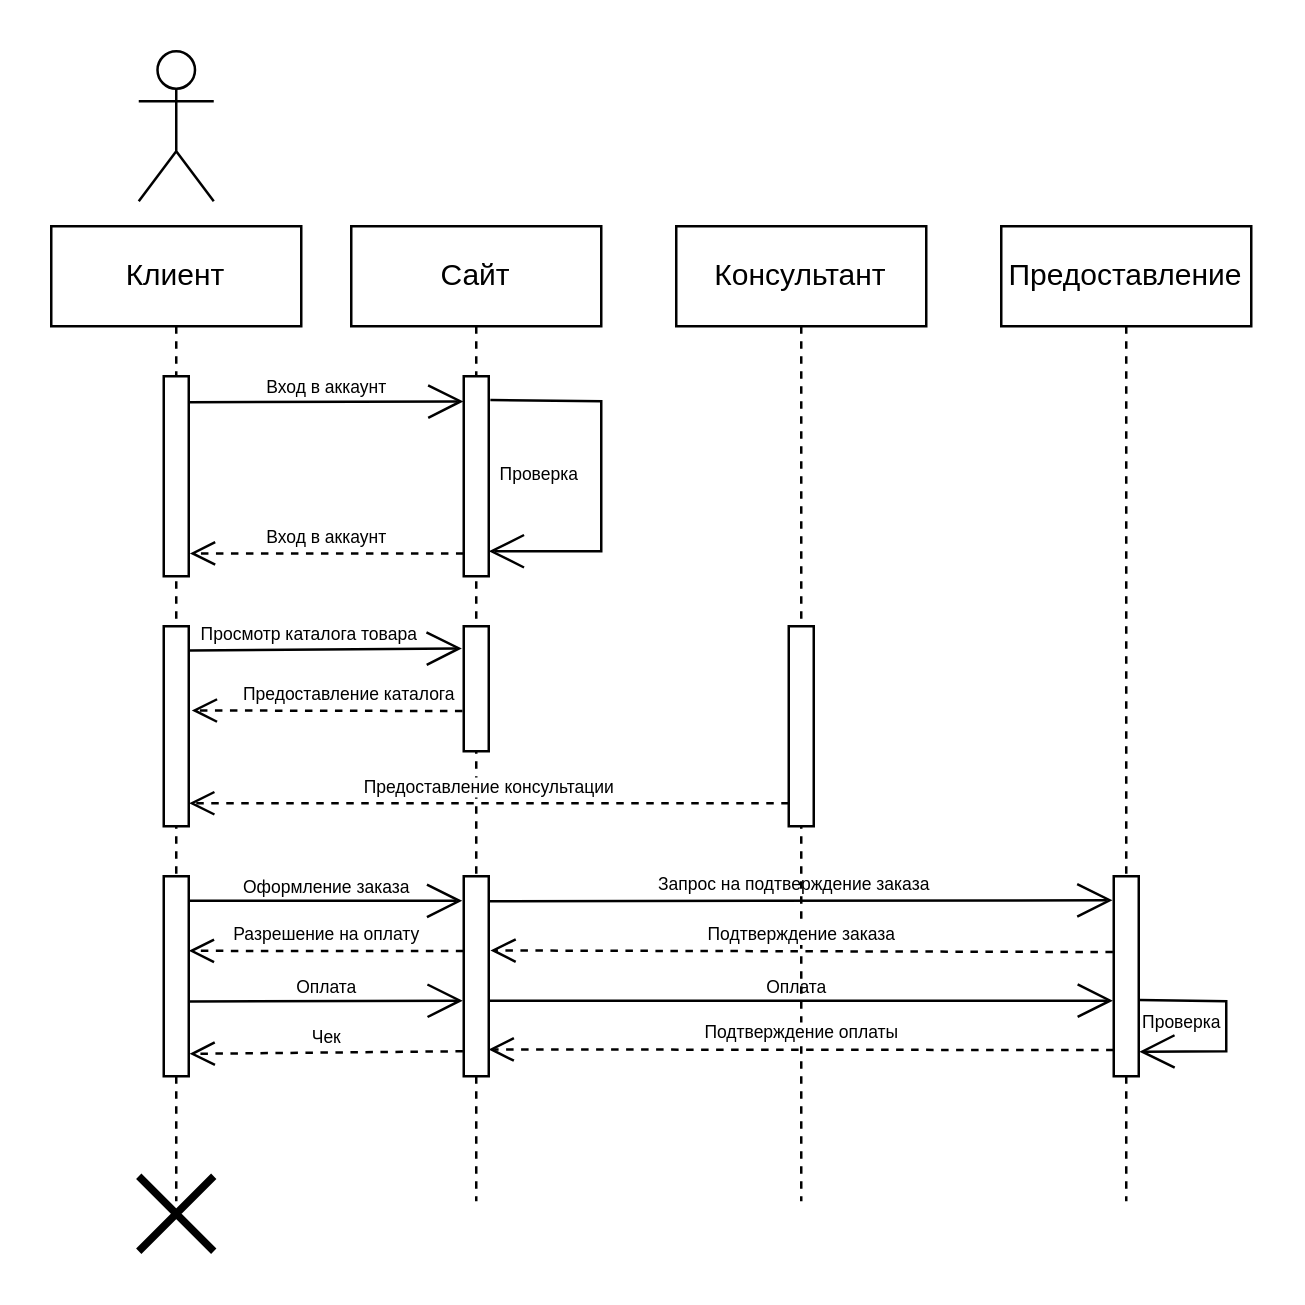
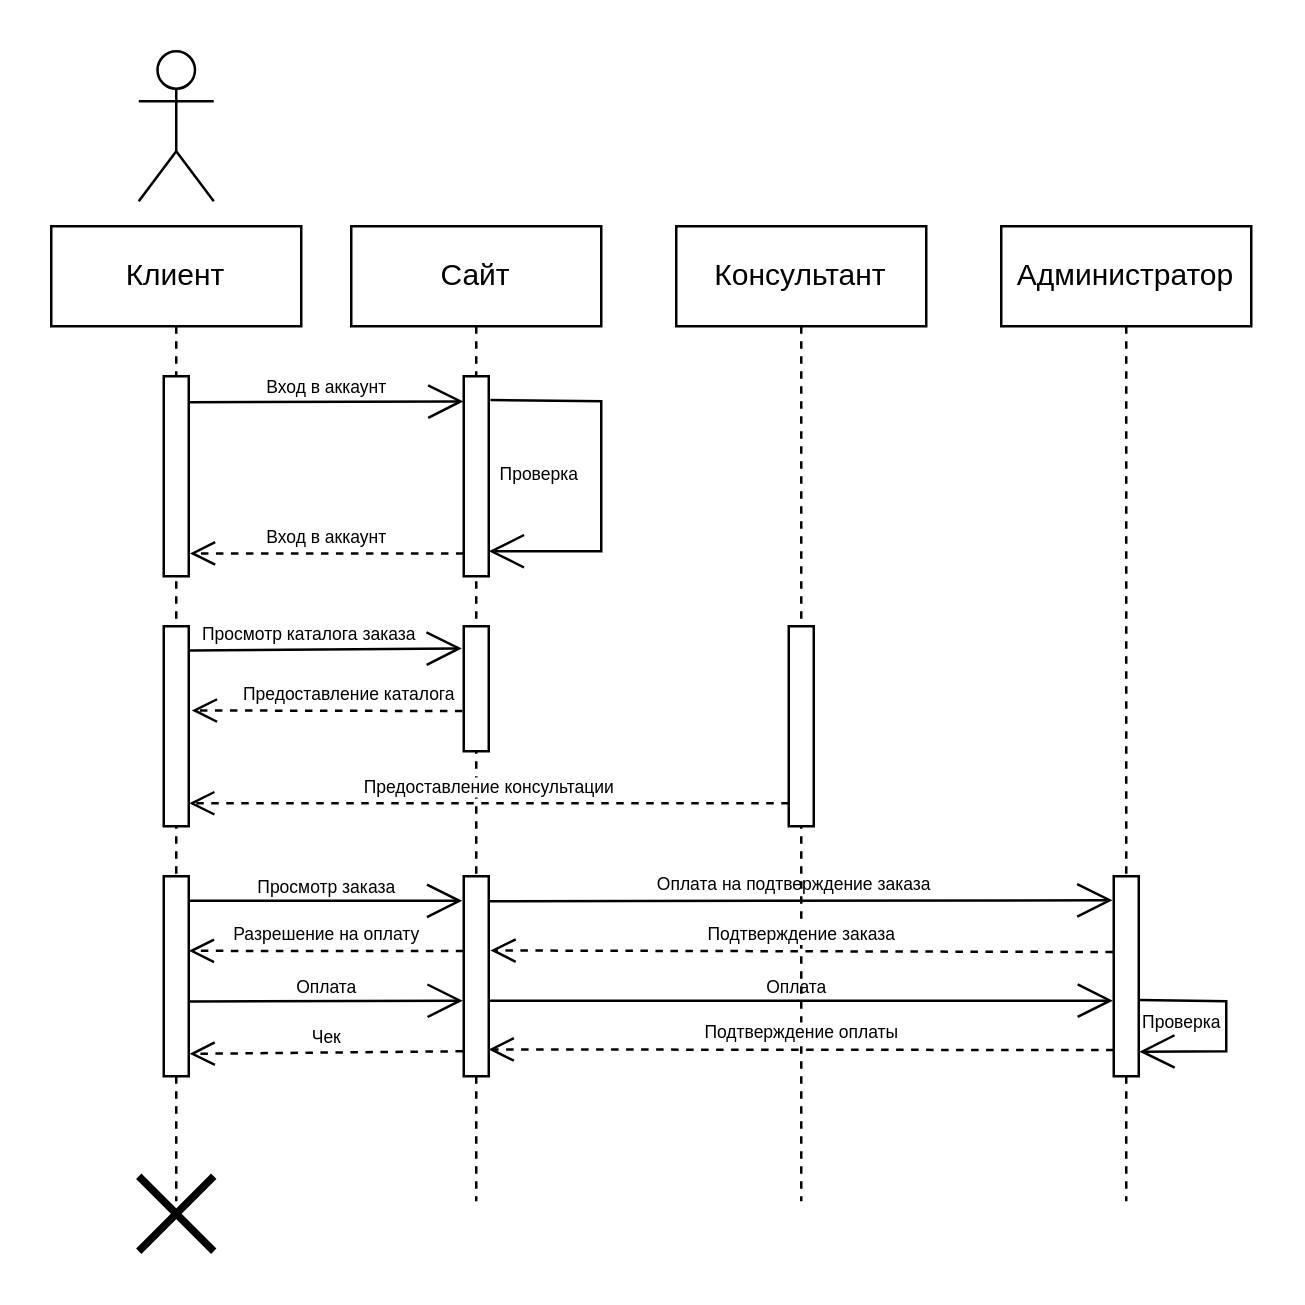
(1126, 276) -> (1126, 276)
(310, 636) -> (310, 636)
(793, 886) -> (793, 886)
(328, 889) -> (328, 889)
